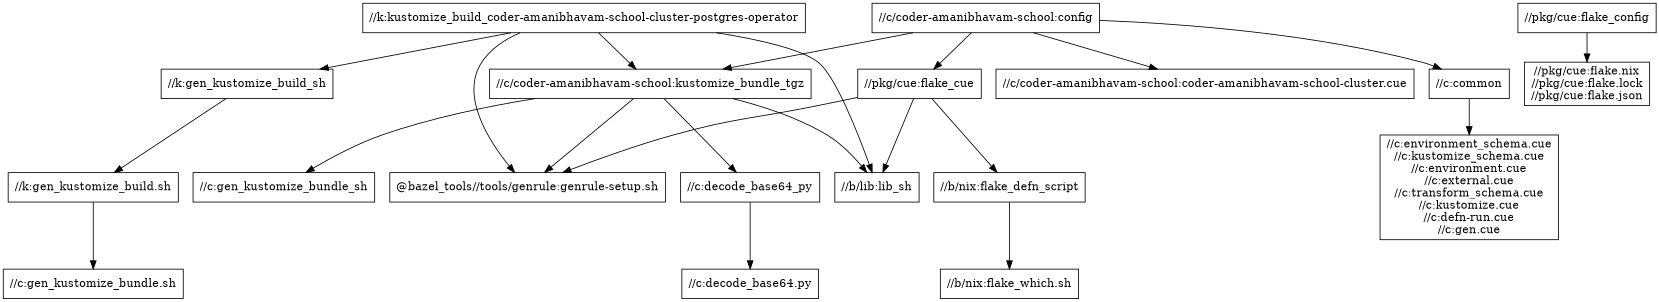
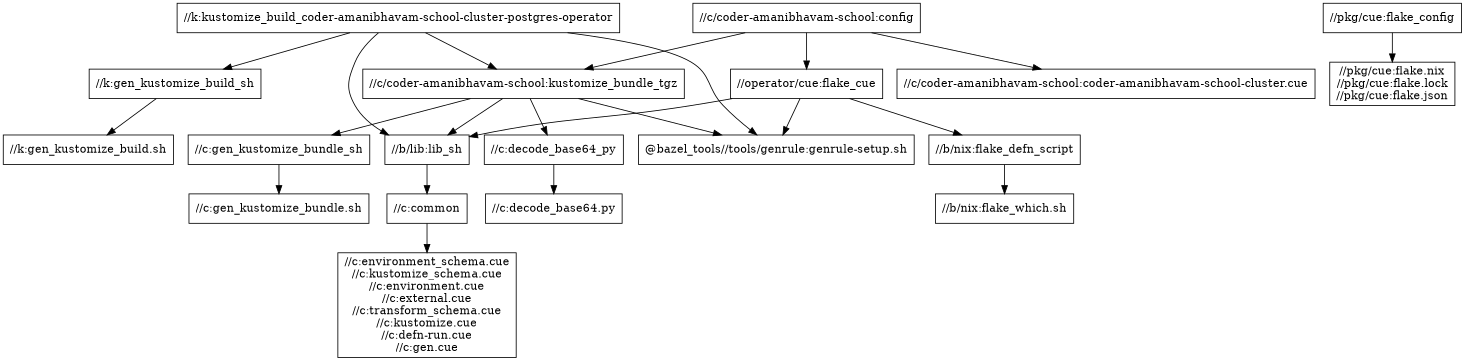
(1268, 34) -> (427, 175)
(919, 84) -> (807, 84)
(93, 231) -> (279, 175)
